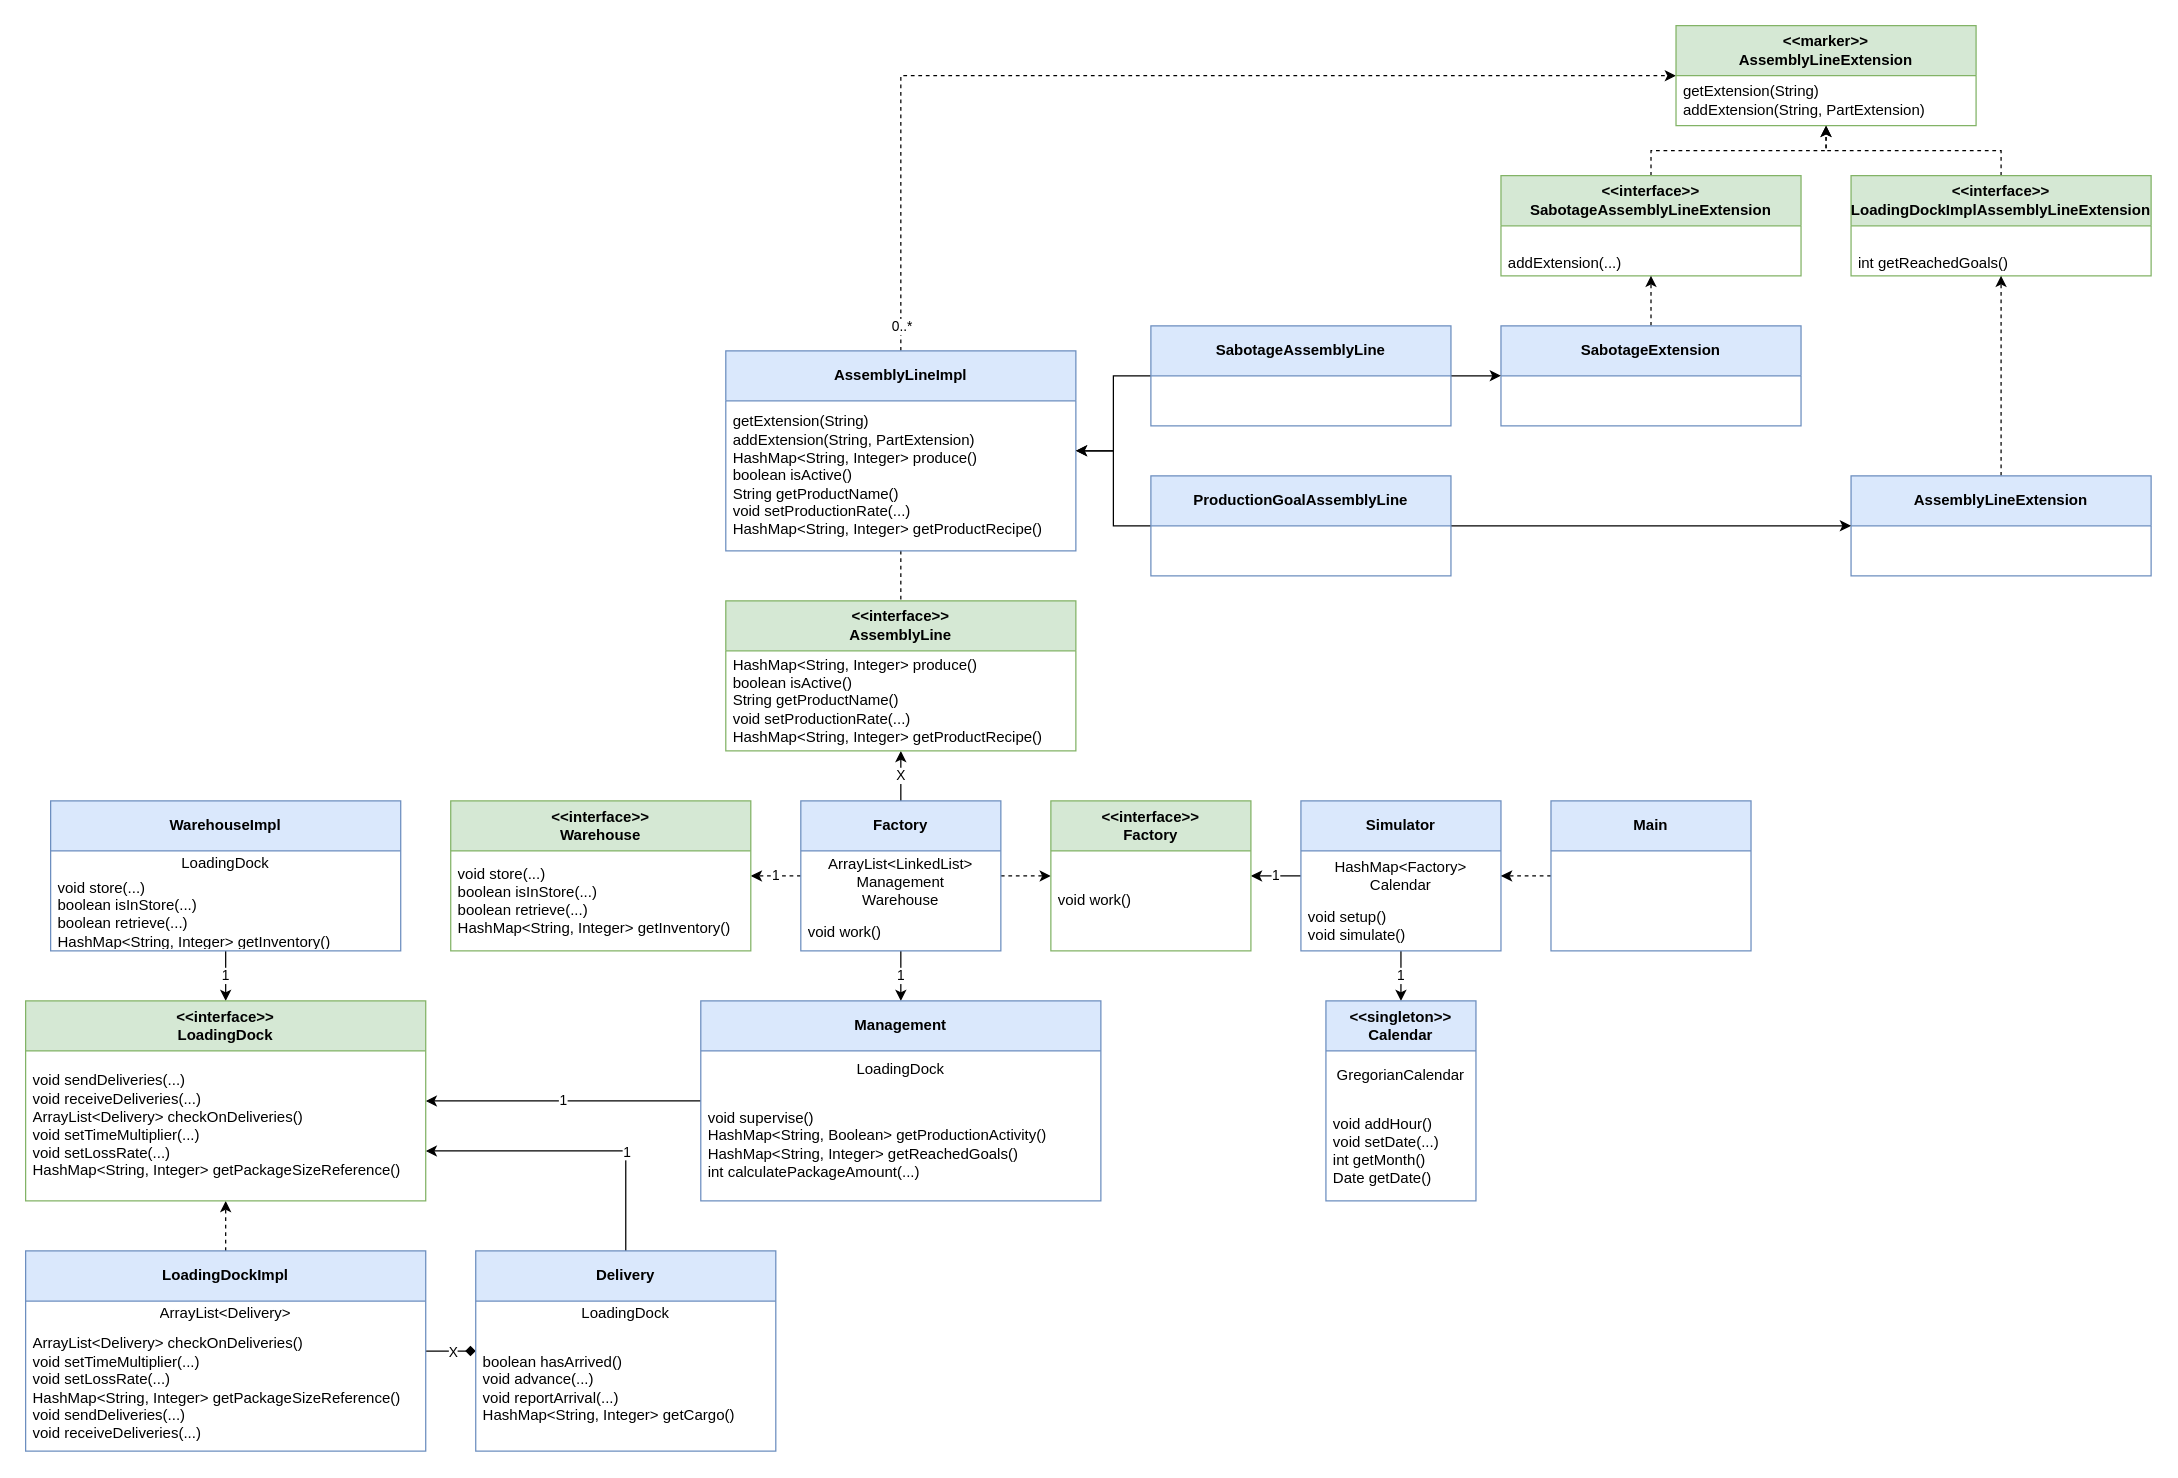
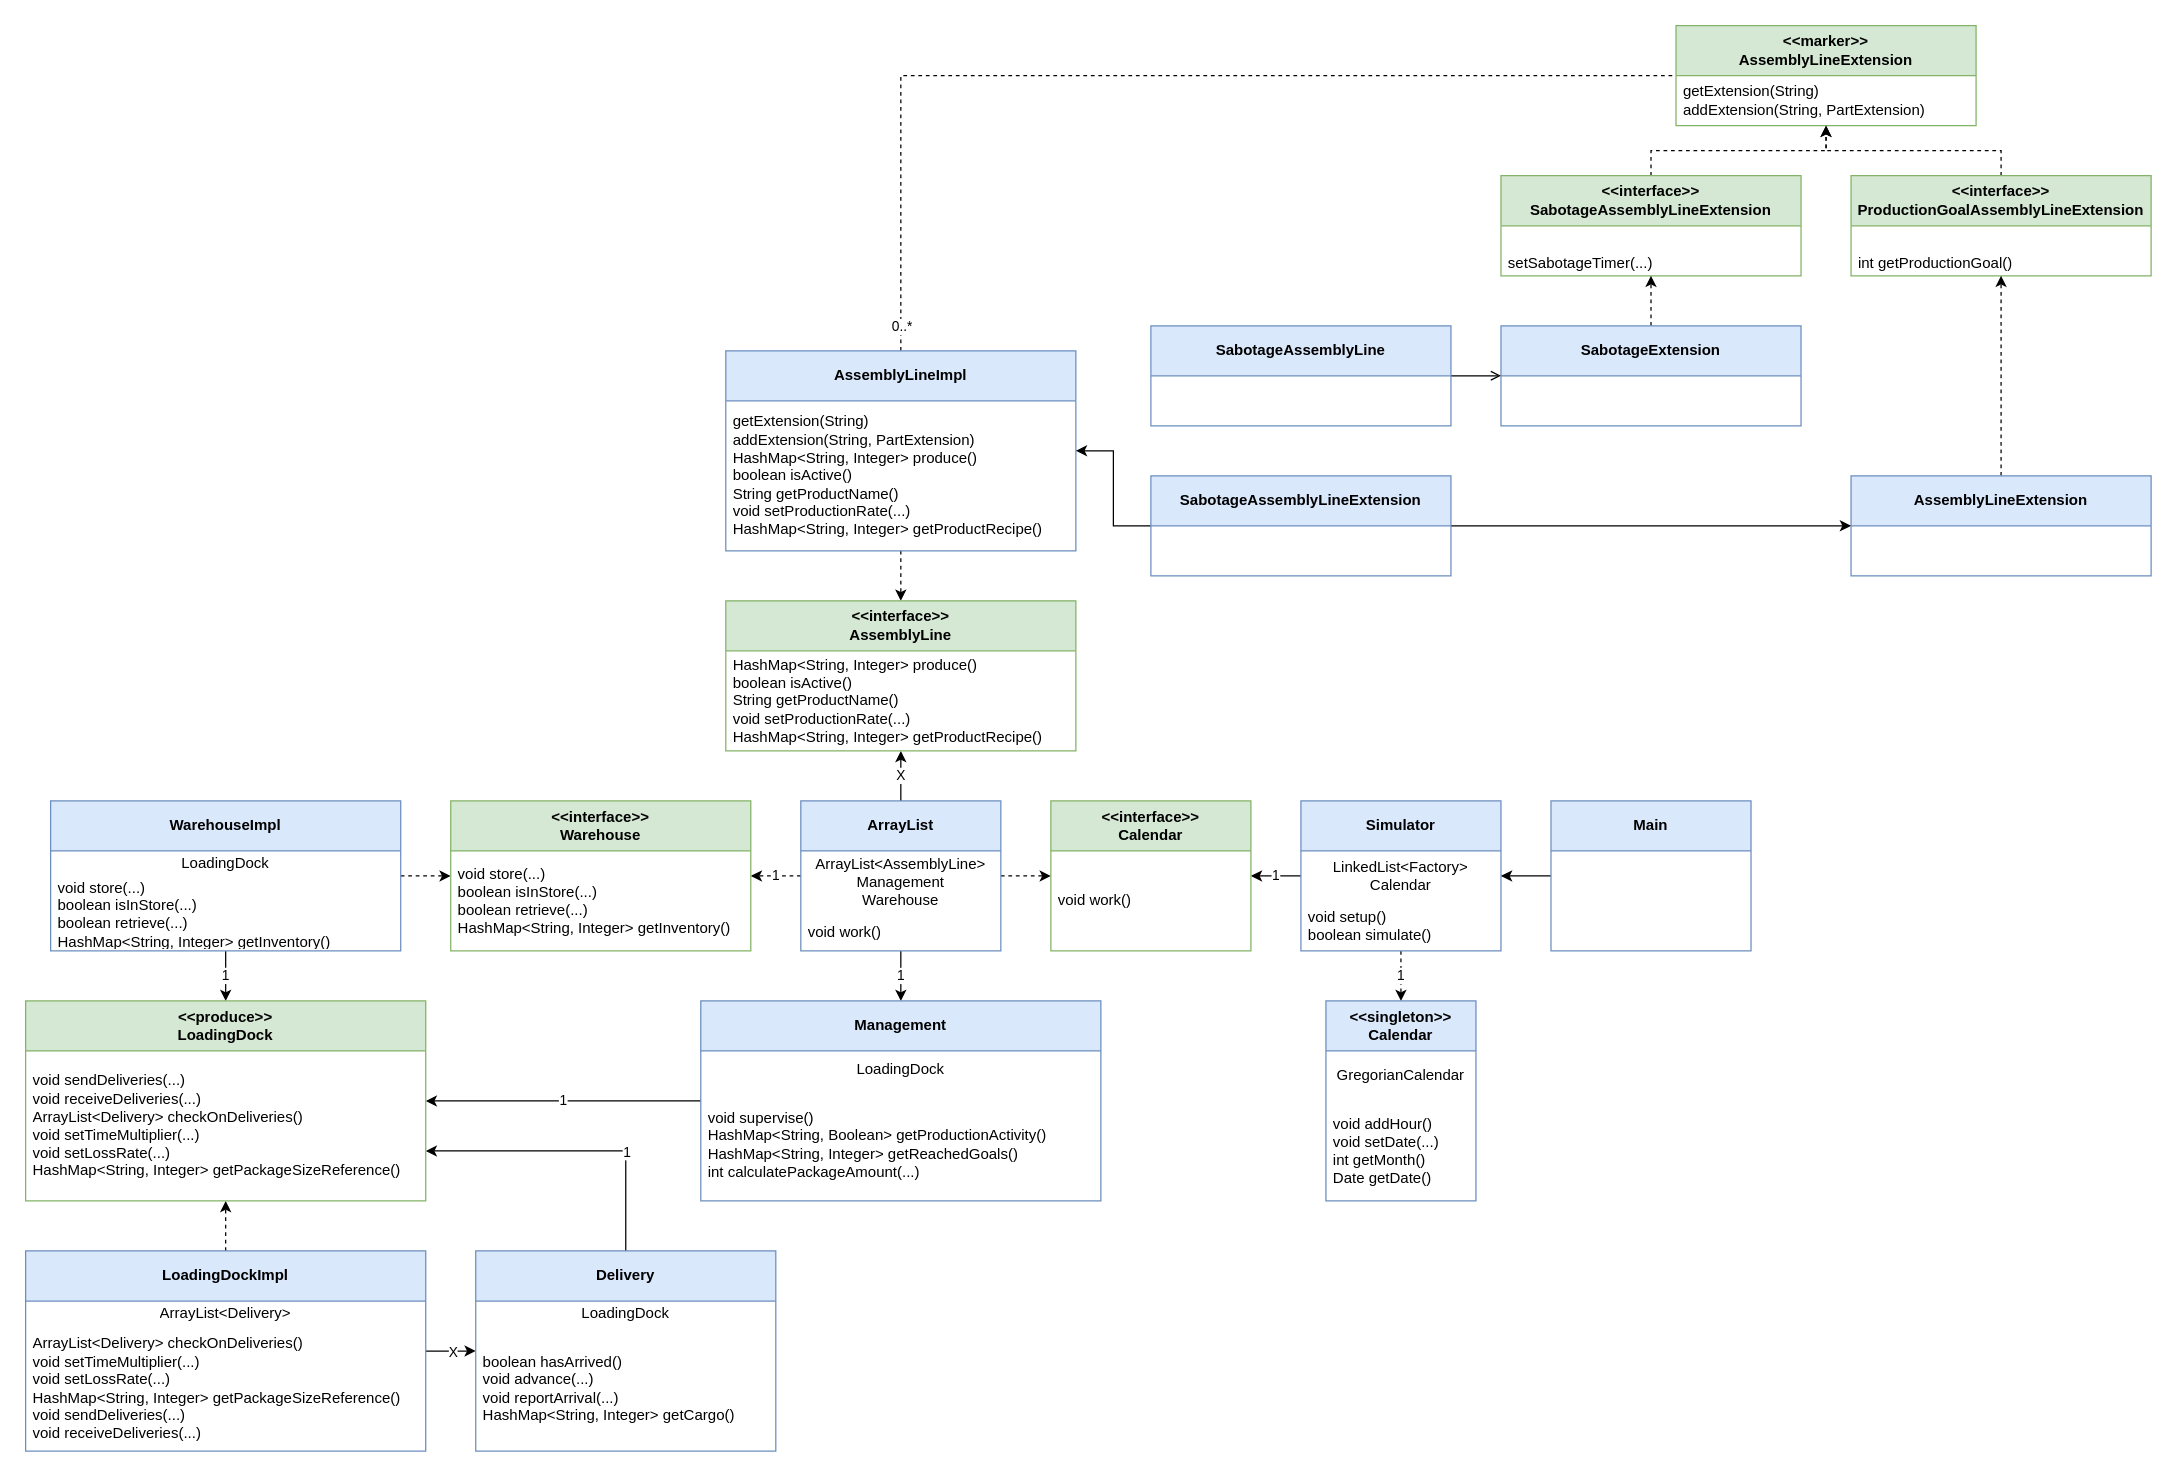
(1666, 76) -> (1668, 76)
(2001, 201) -> (2001, 201)
(1572, 263) -> (1589, 263)
(1940, 263) -> (1947, 263)
(1491, 376) -> (1493, 376)
(1113, 394) -> none
(1301, 501) -> (1301, 501)
(901, 594) -> (901, 591)
(901, 826) -> (901, 826)
(1151, 826) -> (1151, 826)
none -> (422, 876)
(1401, 876) -> (1401, 876)
(1530, 876) -> (1530, 876)
(901, 882) -> (901, 882)
(1363, 926) -> (1376, 926)
(1401, 960) -> (1401, 960)
(226, 1026) -> (226, 1026)
(465, 1351) -> (466, 1351)
